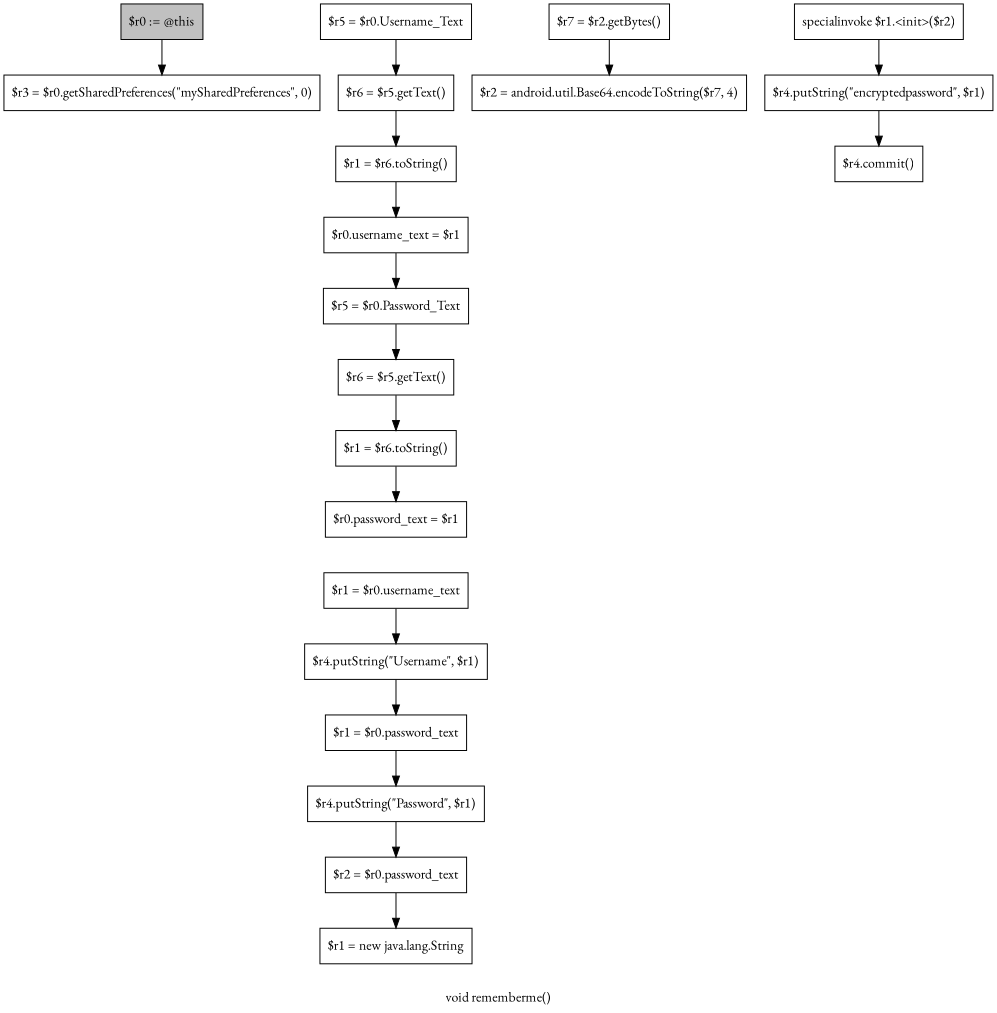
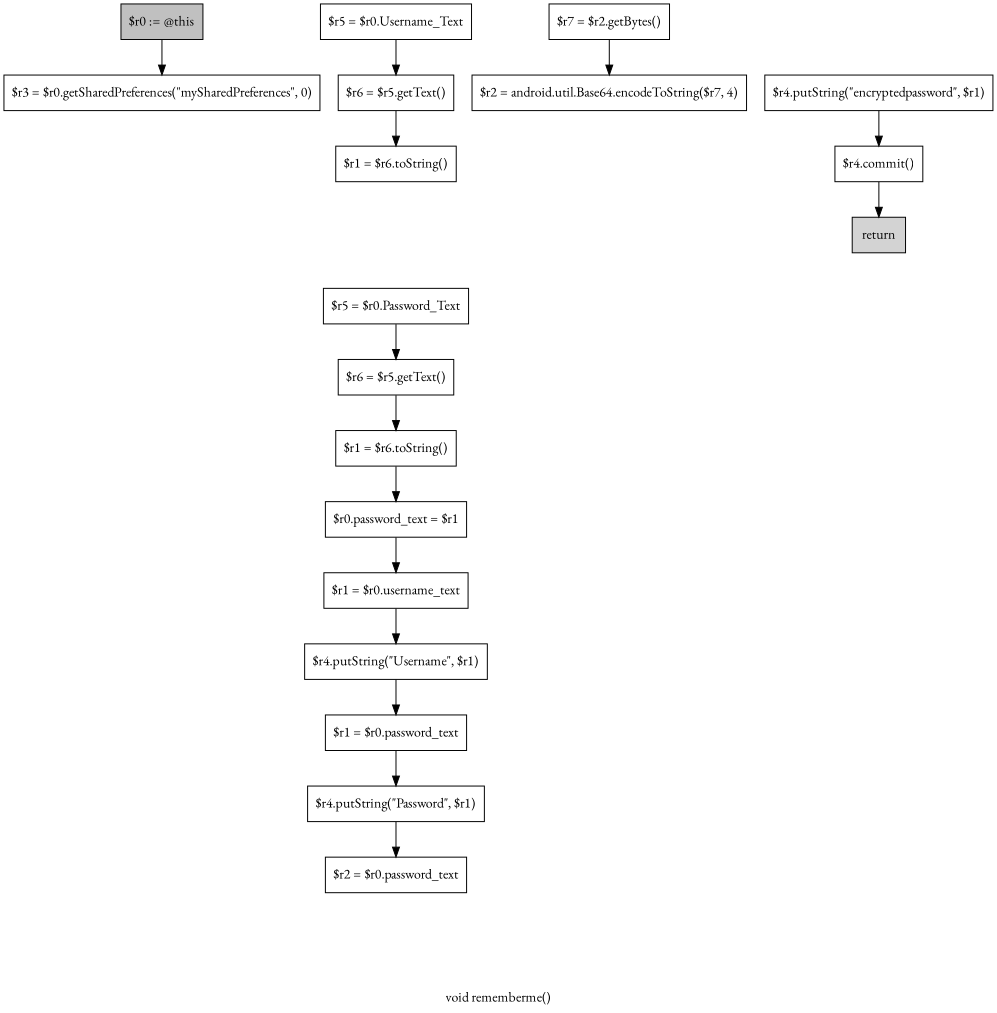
(879, 22) -> none
(396, 235) -> none
none -> (879, 235)
none -> (396, 550)
(396, 946) -> none
